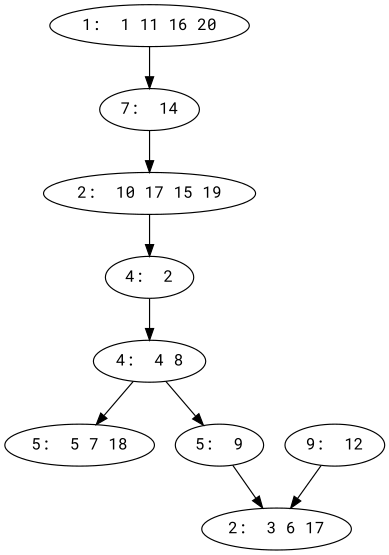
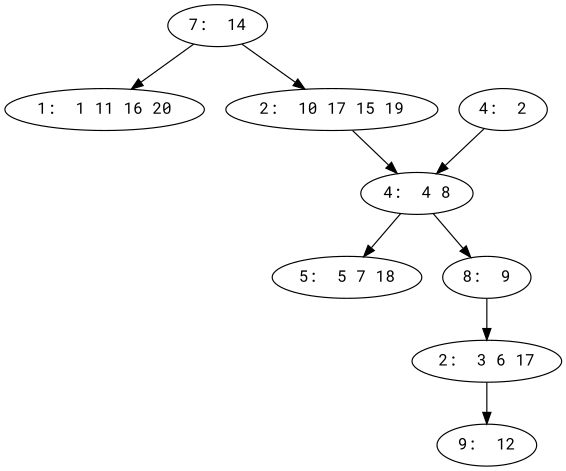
(150, 62) -> (167, 63)
(150, 230) -> (370, 148)
(219, 445) -> (487, 277)
(309, 482) -> (487, 397)
